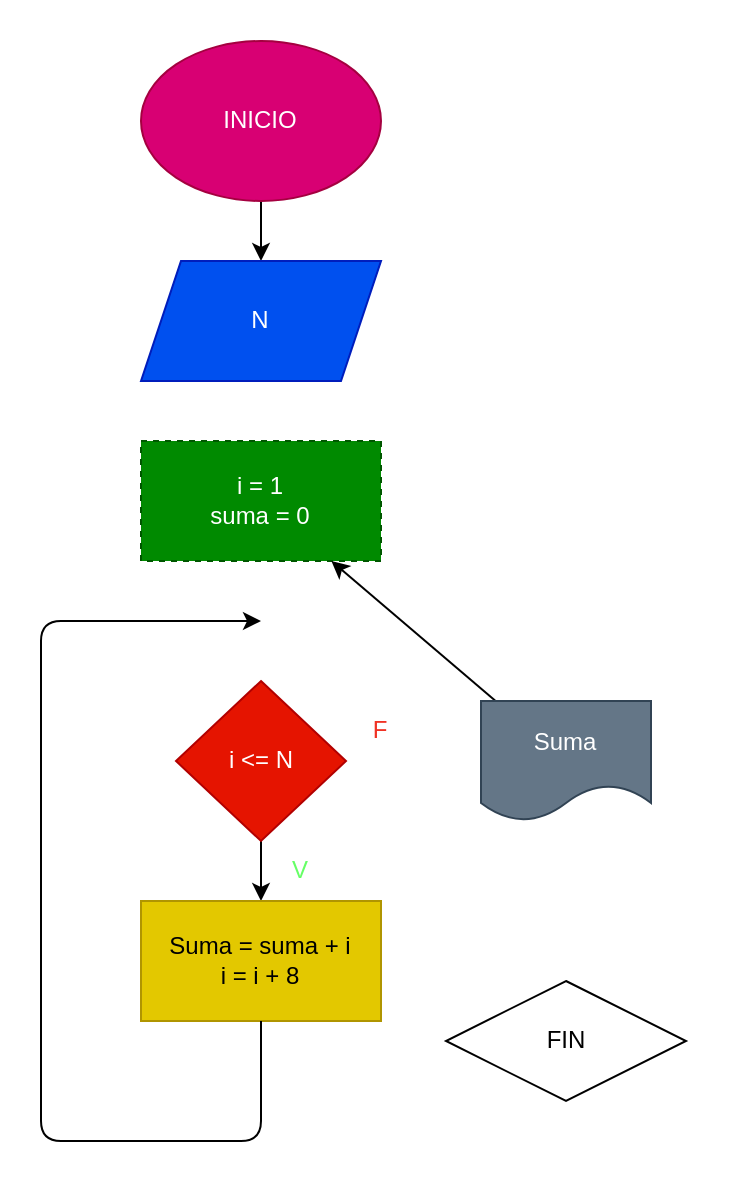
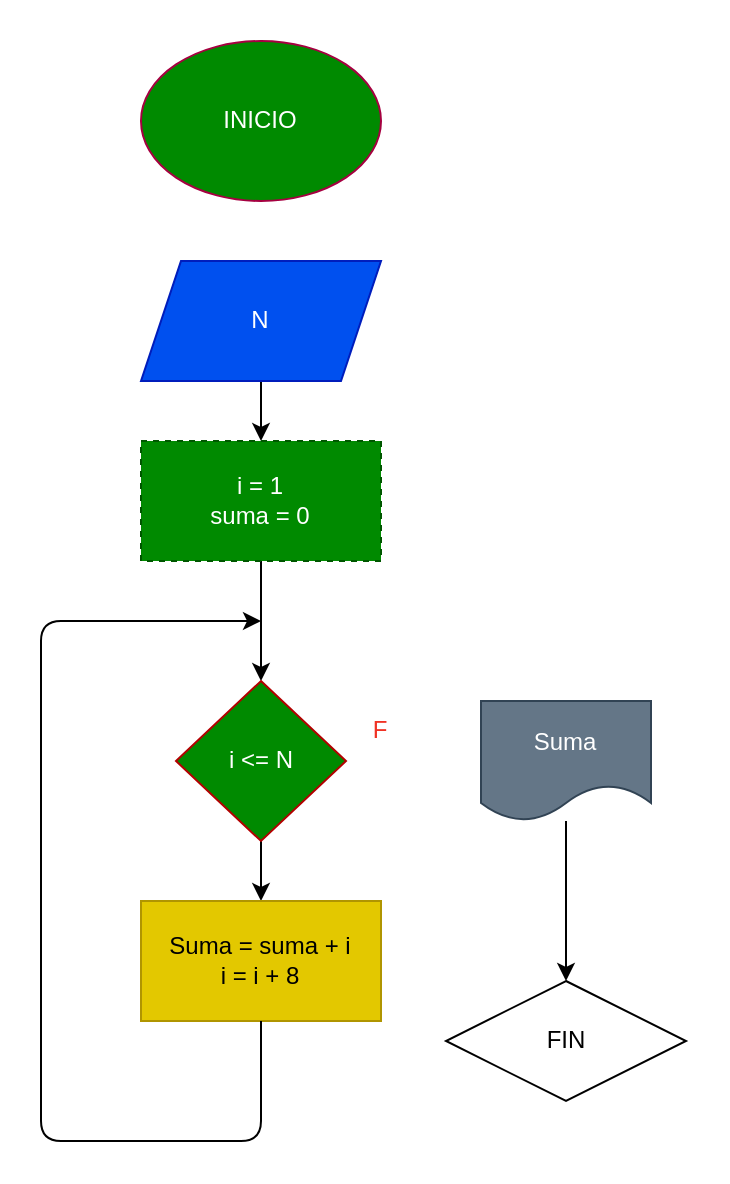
(261, 121) -> (261, 121)
(261, 224) -> none
none -> (261, 404)
none -> (261, 614)
(419, 635) -> (566, 894)
(261, 761) -> (261, 761)
(301, 871) -> none
